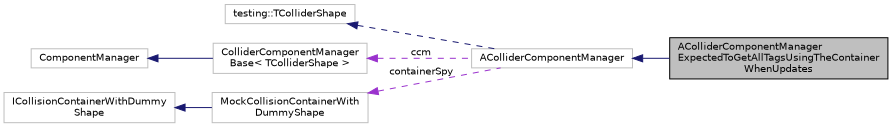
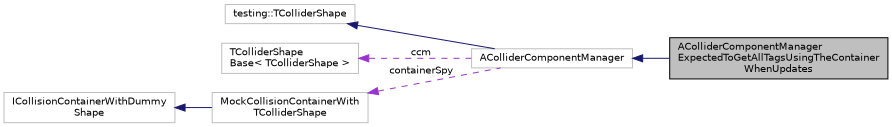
(426, 37) -> (426, 37)
(89, 58) -> none
(290, 58) -> (290, 58)
(290, 108) -> (290, 108)
